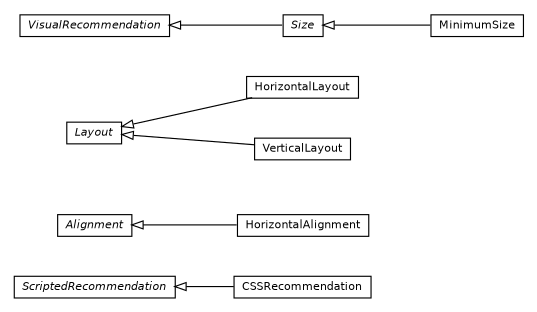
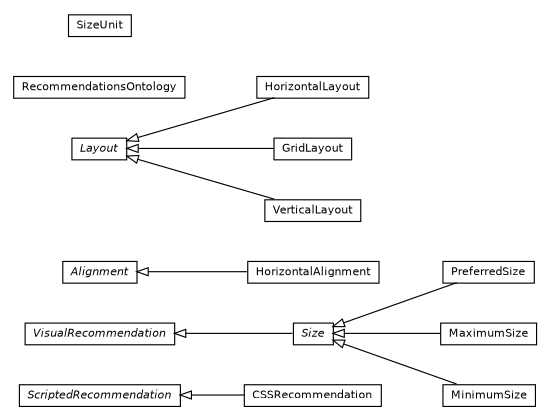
none -> (99, 25)
none -> (99, 87)
none -> (313, 148)
none -> (489, 272)
none -> (489, 333)
